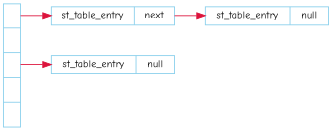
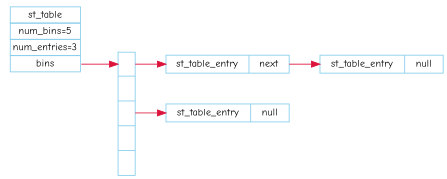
none -> (45, 39)
